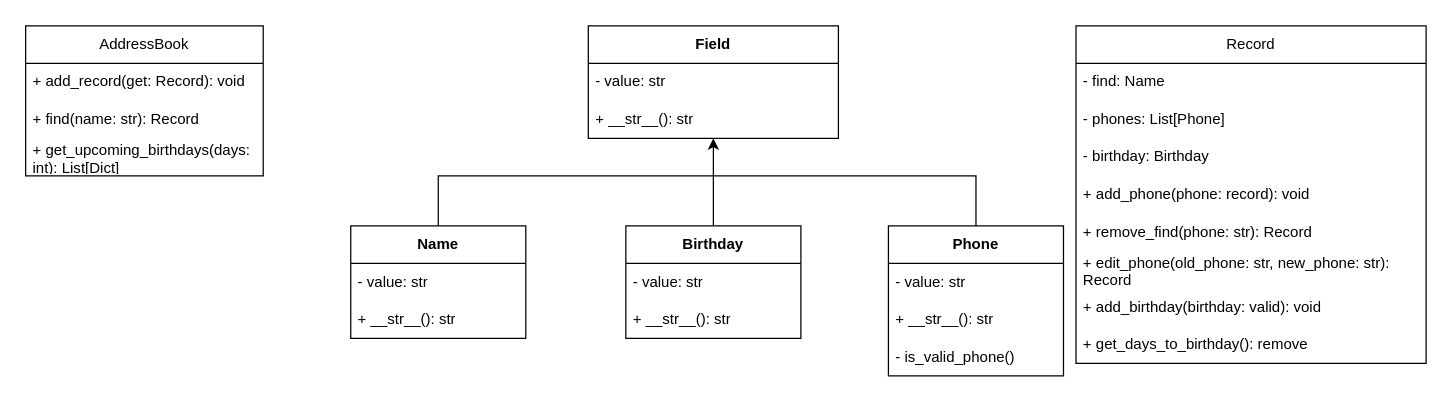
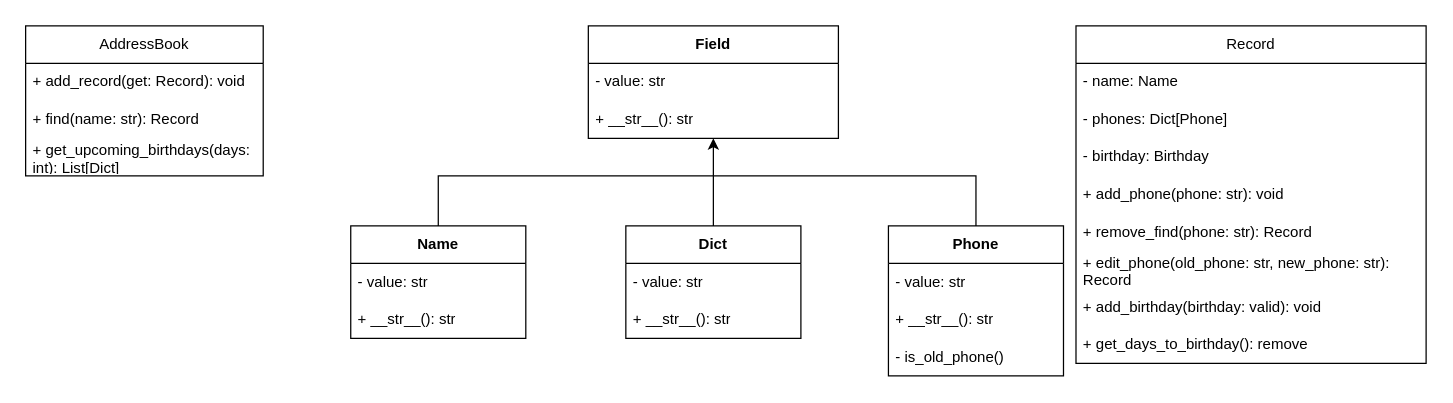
(1126, 82) -> (1128, 82)
(1164, 119) -> (1164, 119)
(1206, 194) -> (1193, 194)
(713, 244) -> (713, 244)
(965, 357) -> (959, 357)
